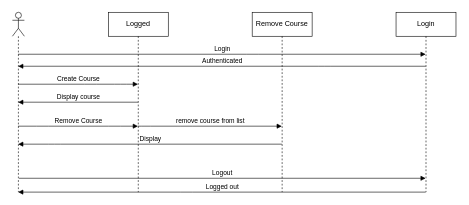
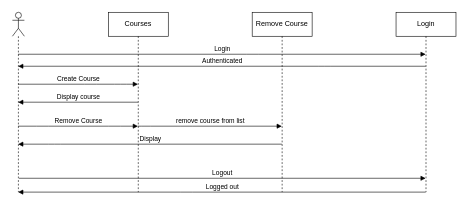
(138, 24) -> (138, 24)
